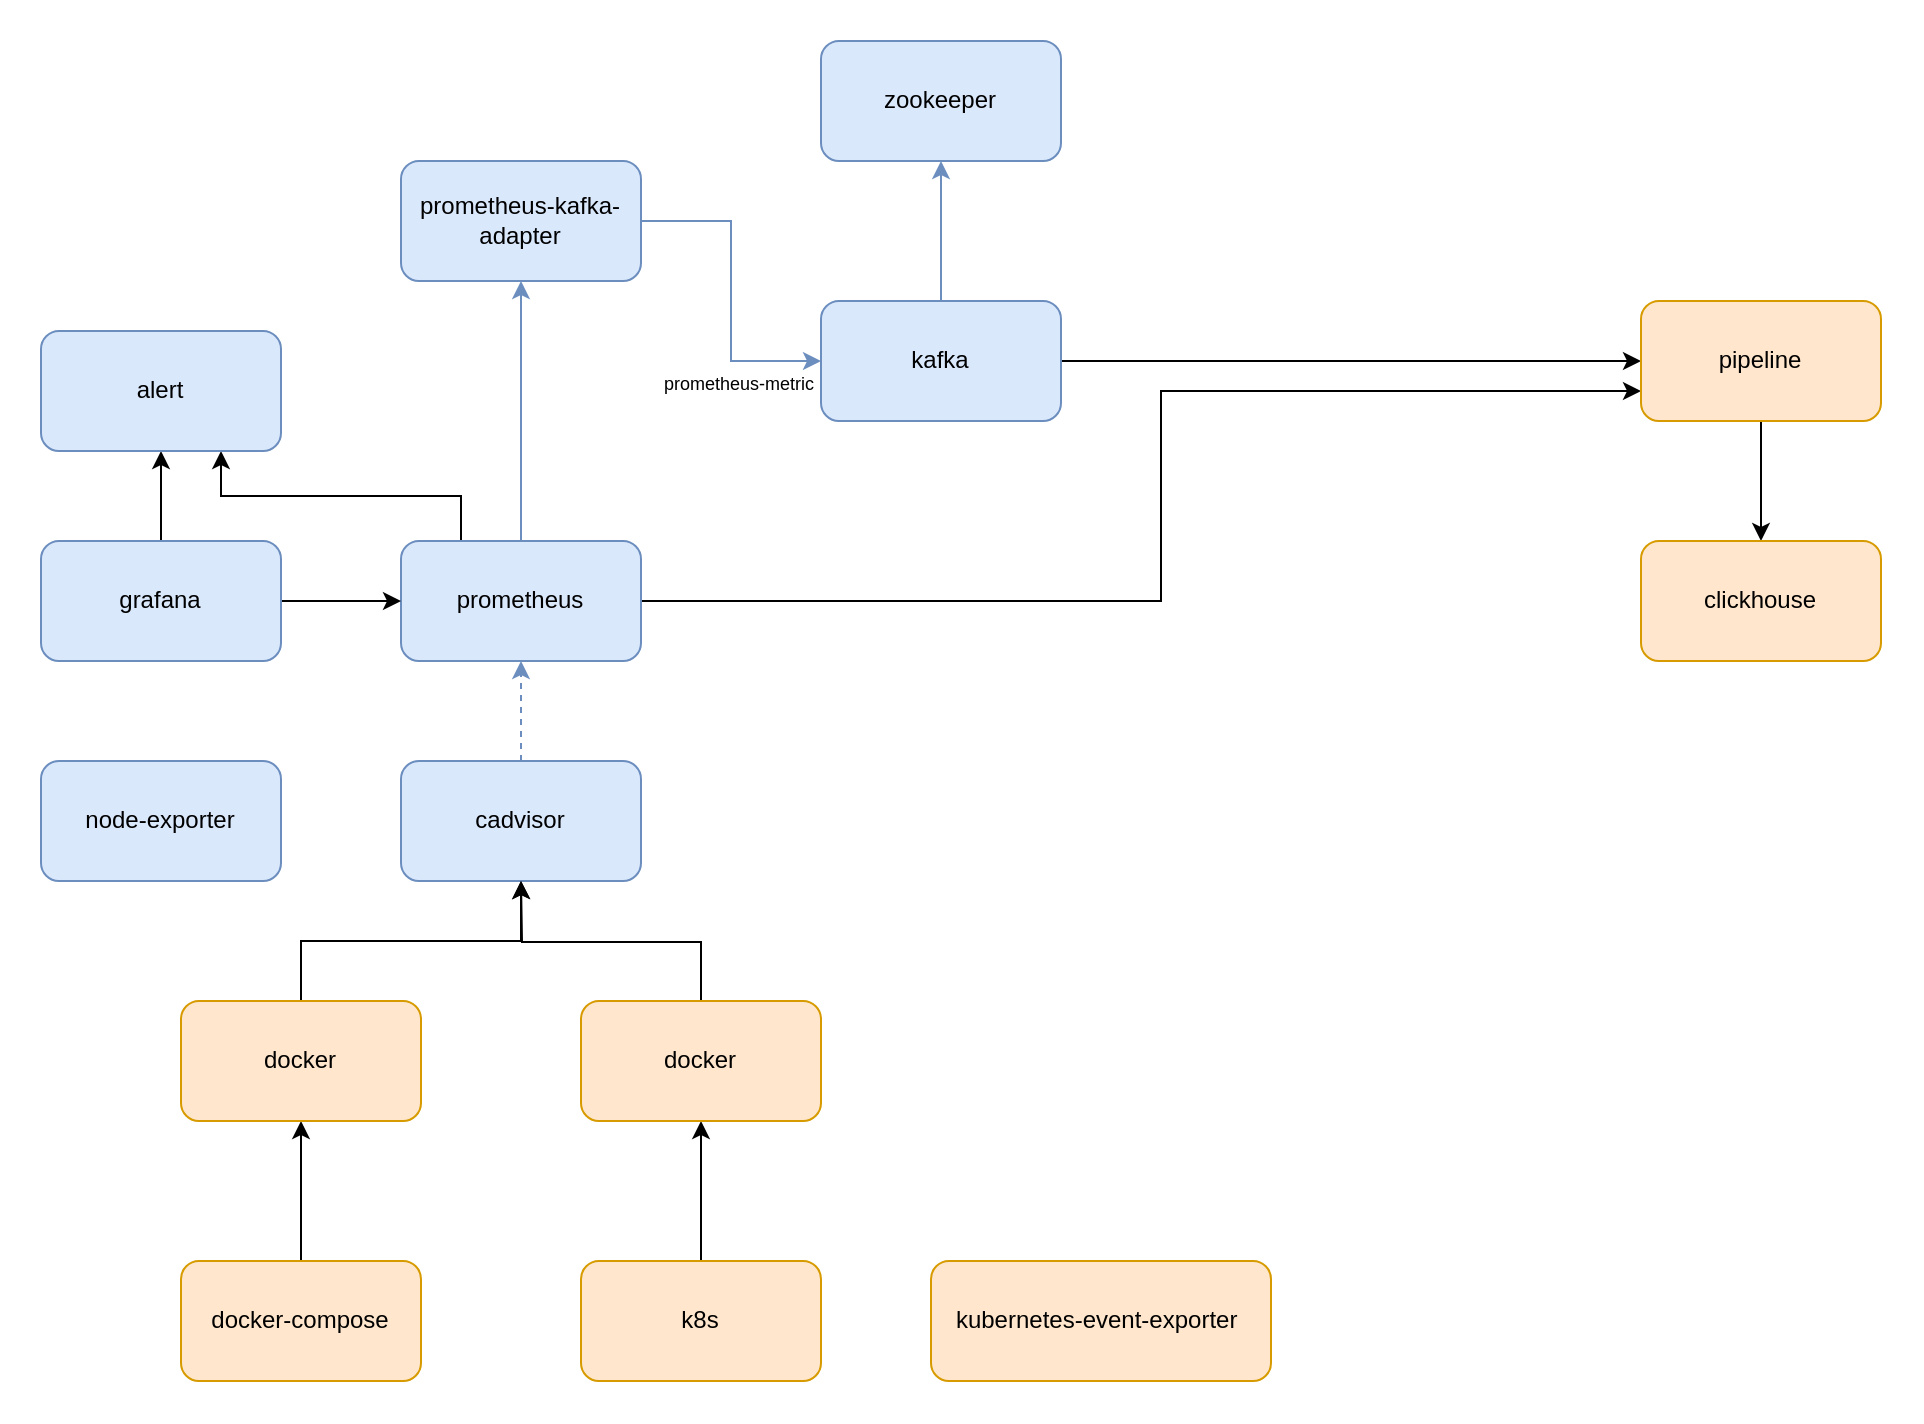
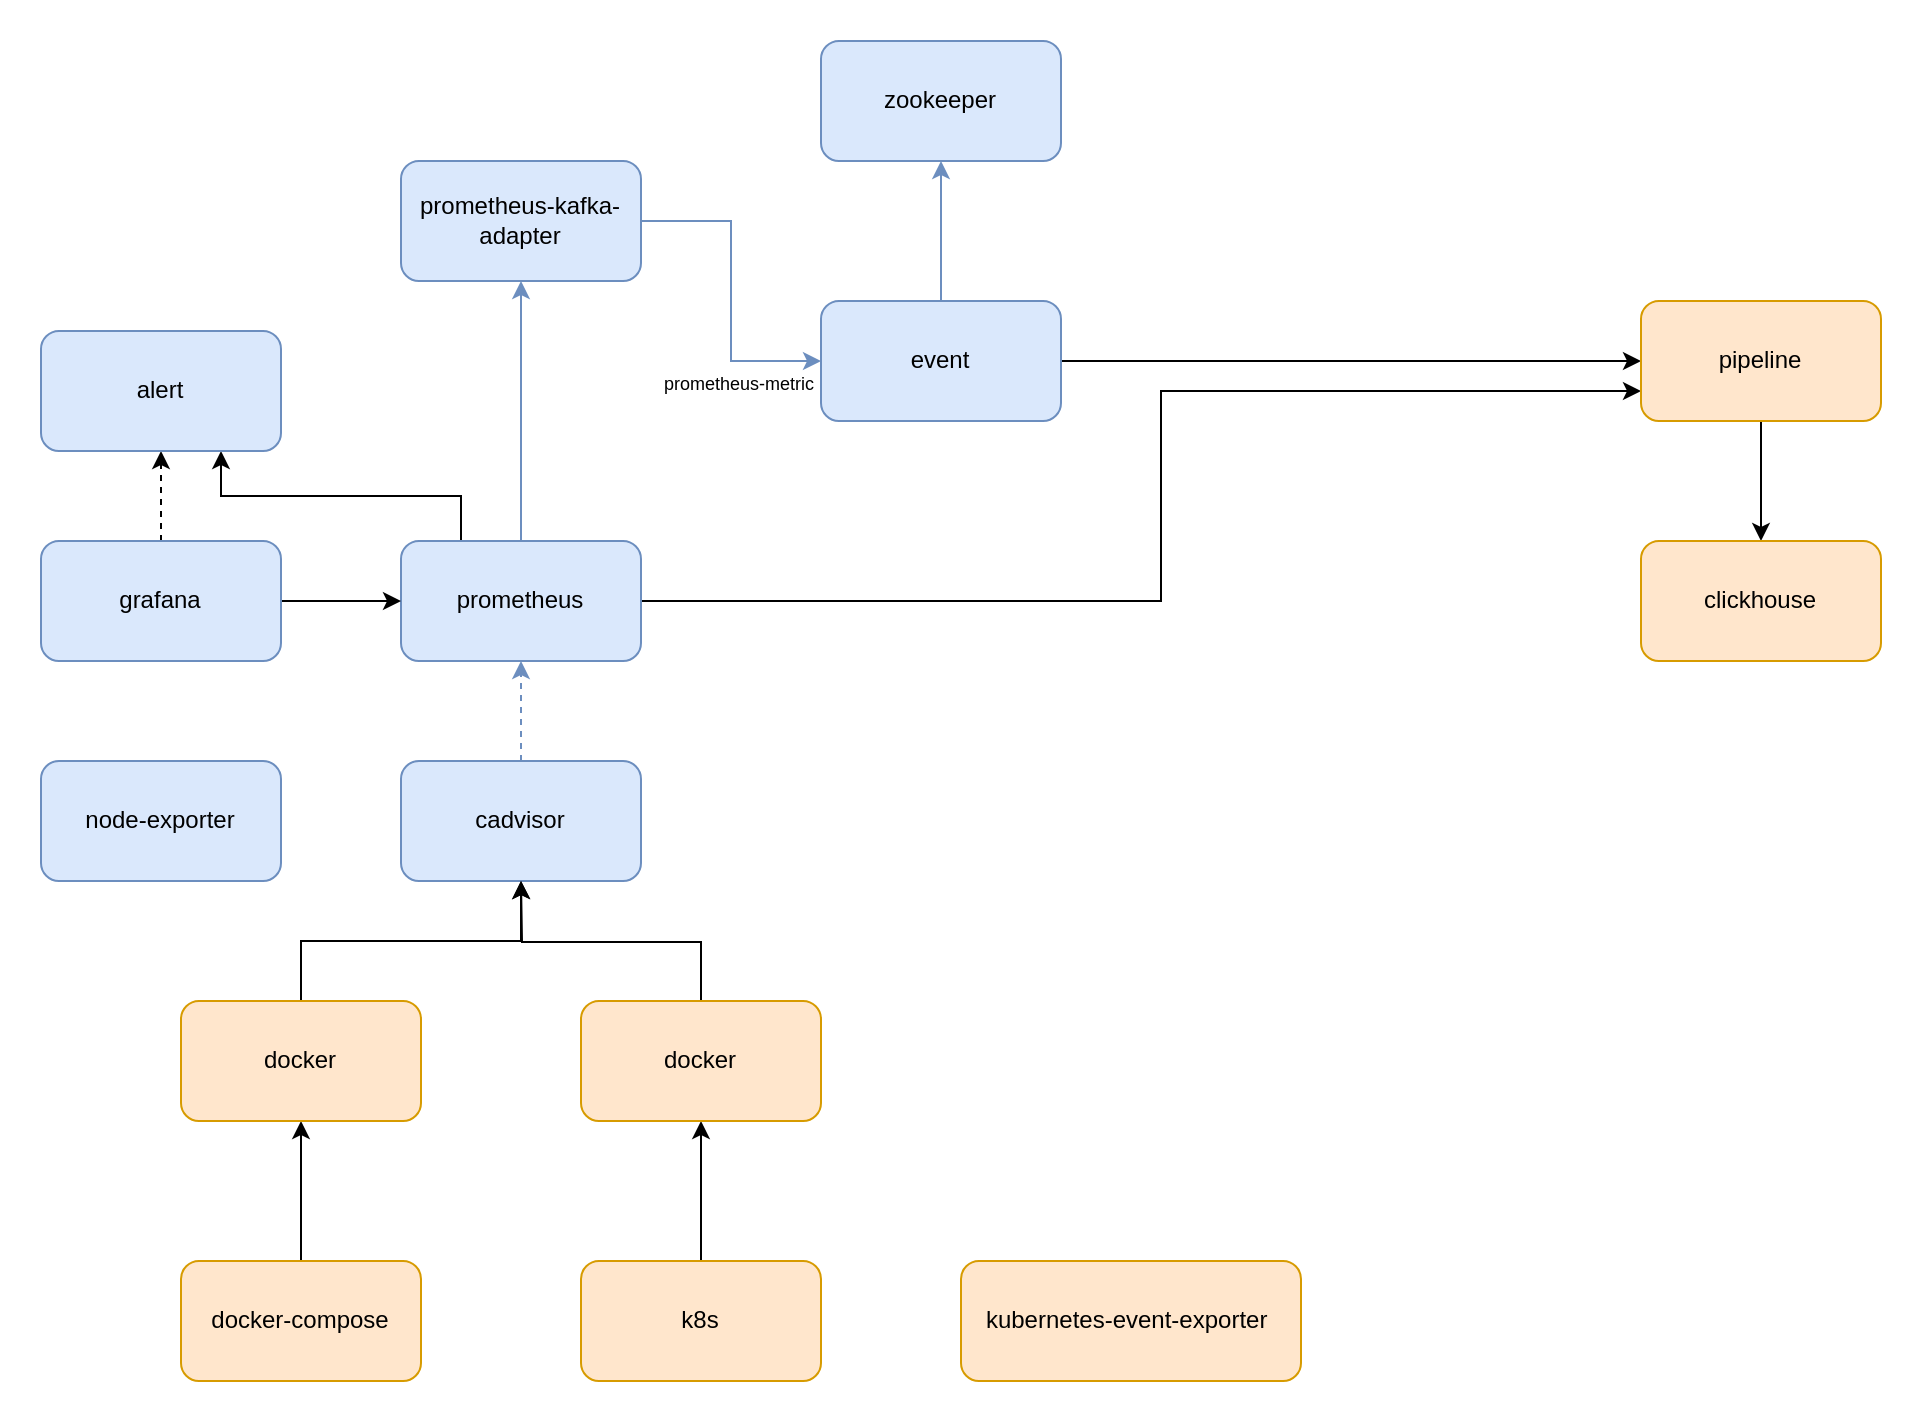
(941, 361) -> (941, 361)
(161, 503) -> (161, 503)
(1101, 1321) -> (1131, 1321)
